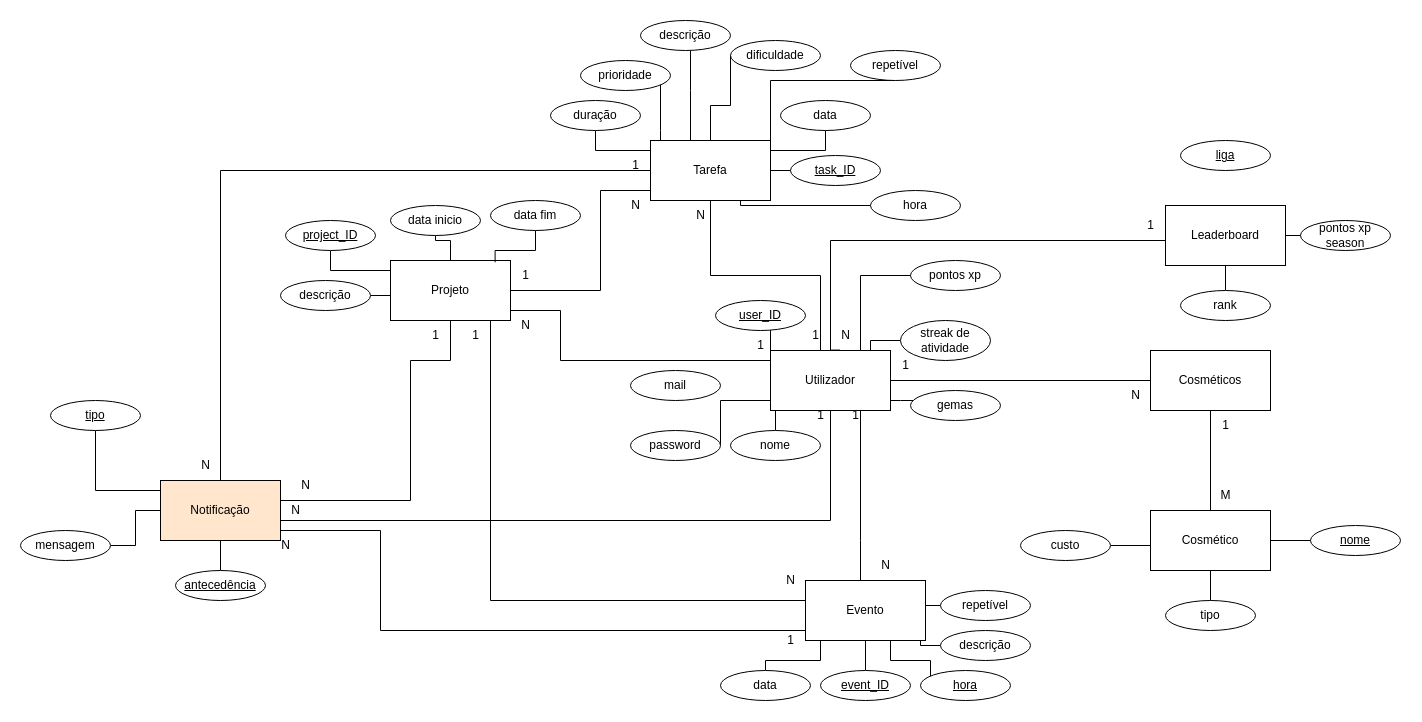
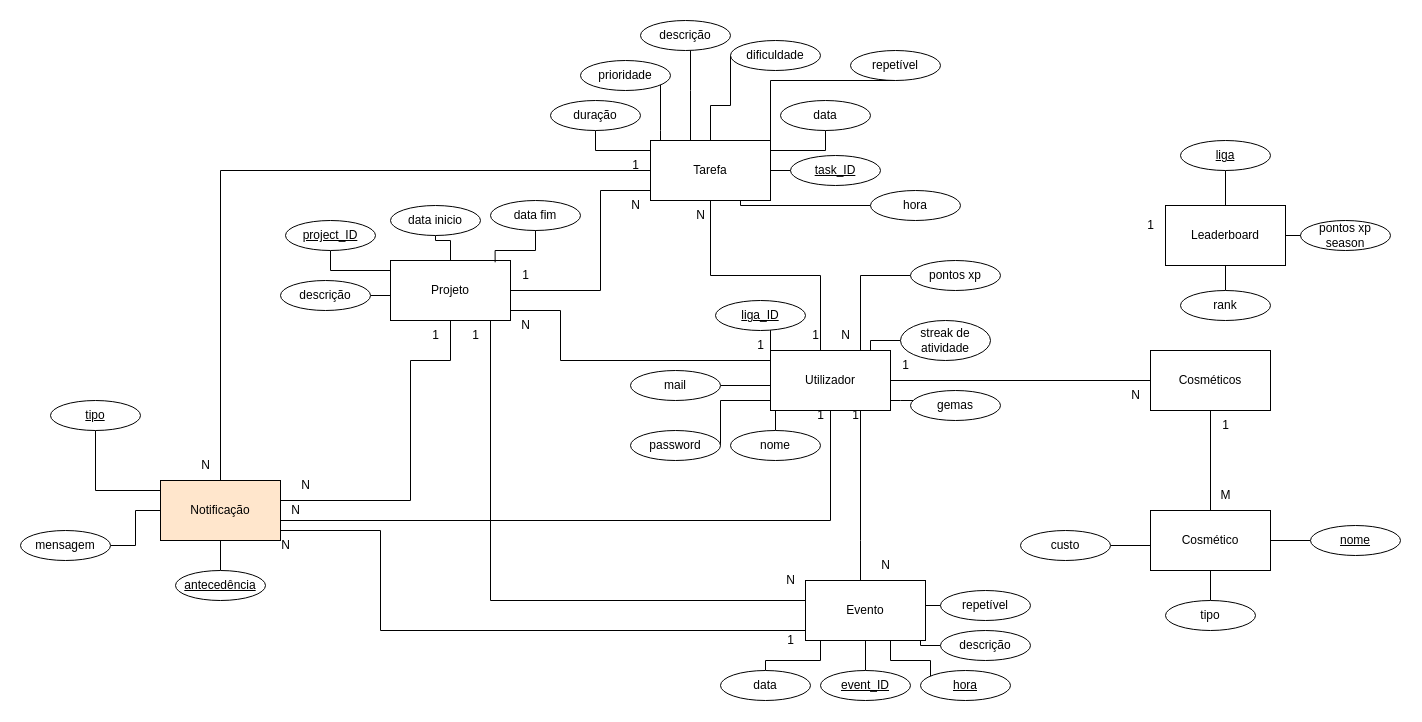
none -> (1226, 188)
(944, 241) -> none
(761, 316) -> (761, 316)
none -> (746, 386)
